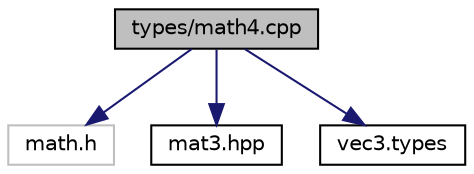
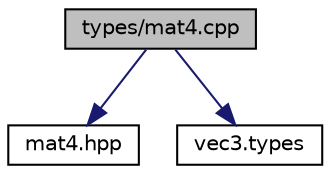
(217, 29) -> (161, 29)
(61, 145) -> none
(217, 145) -> (74, 145)
